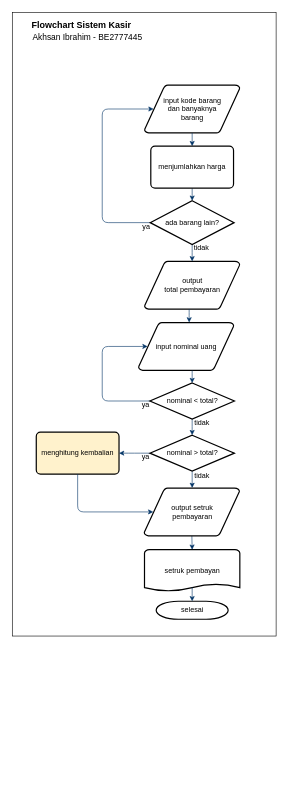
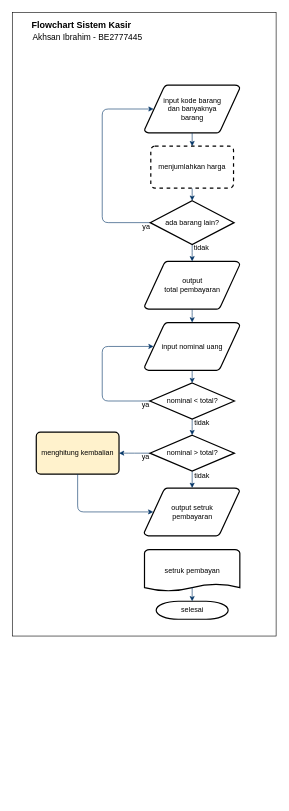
(192, 167) -> (192, 167)
(186, 347) -> (192, 347)
(192, 544) -> none
